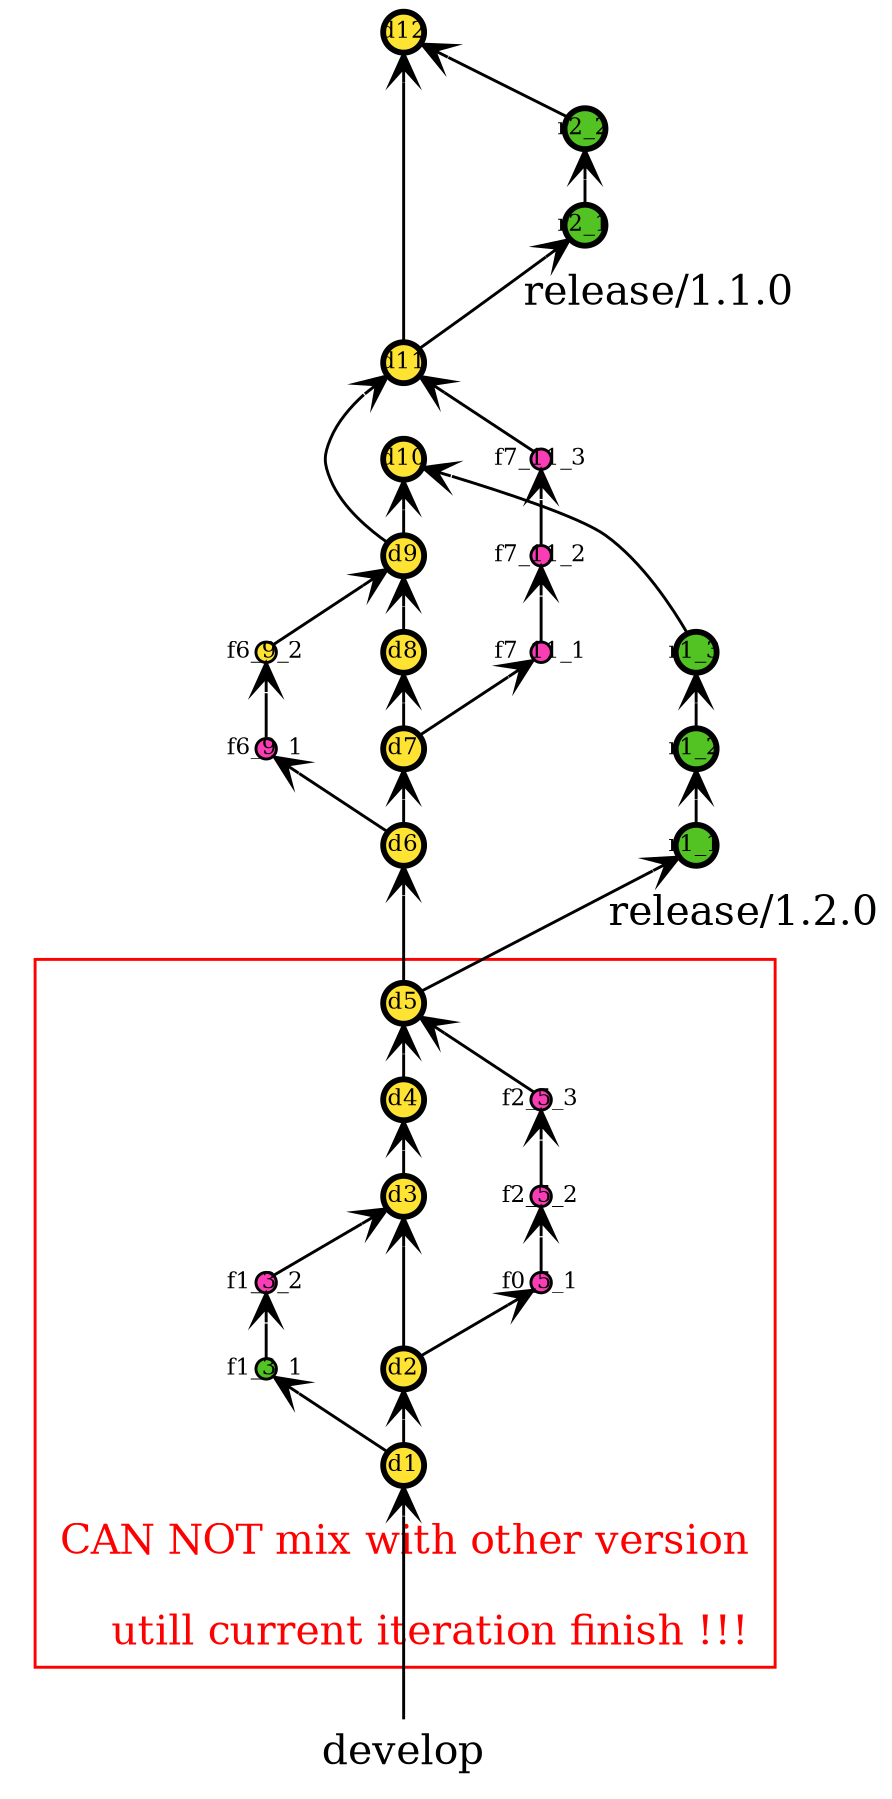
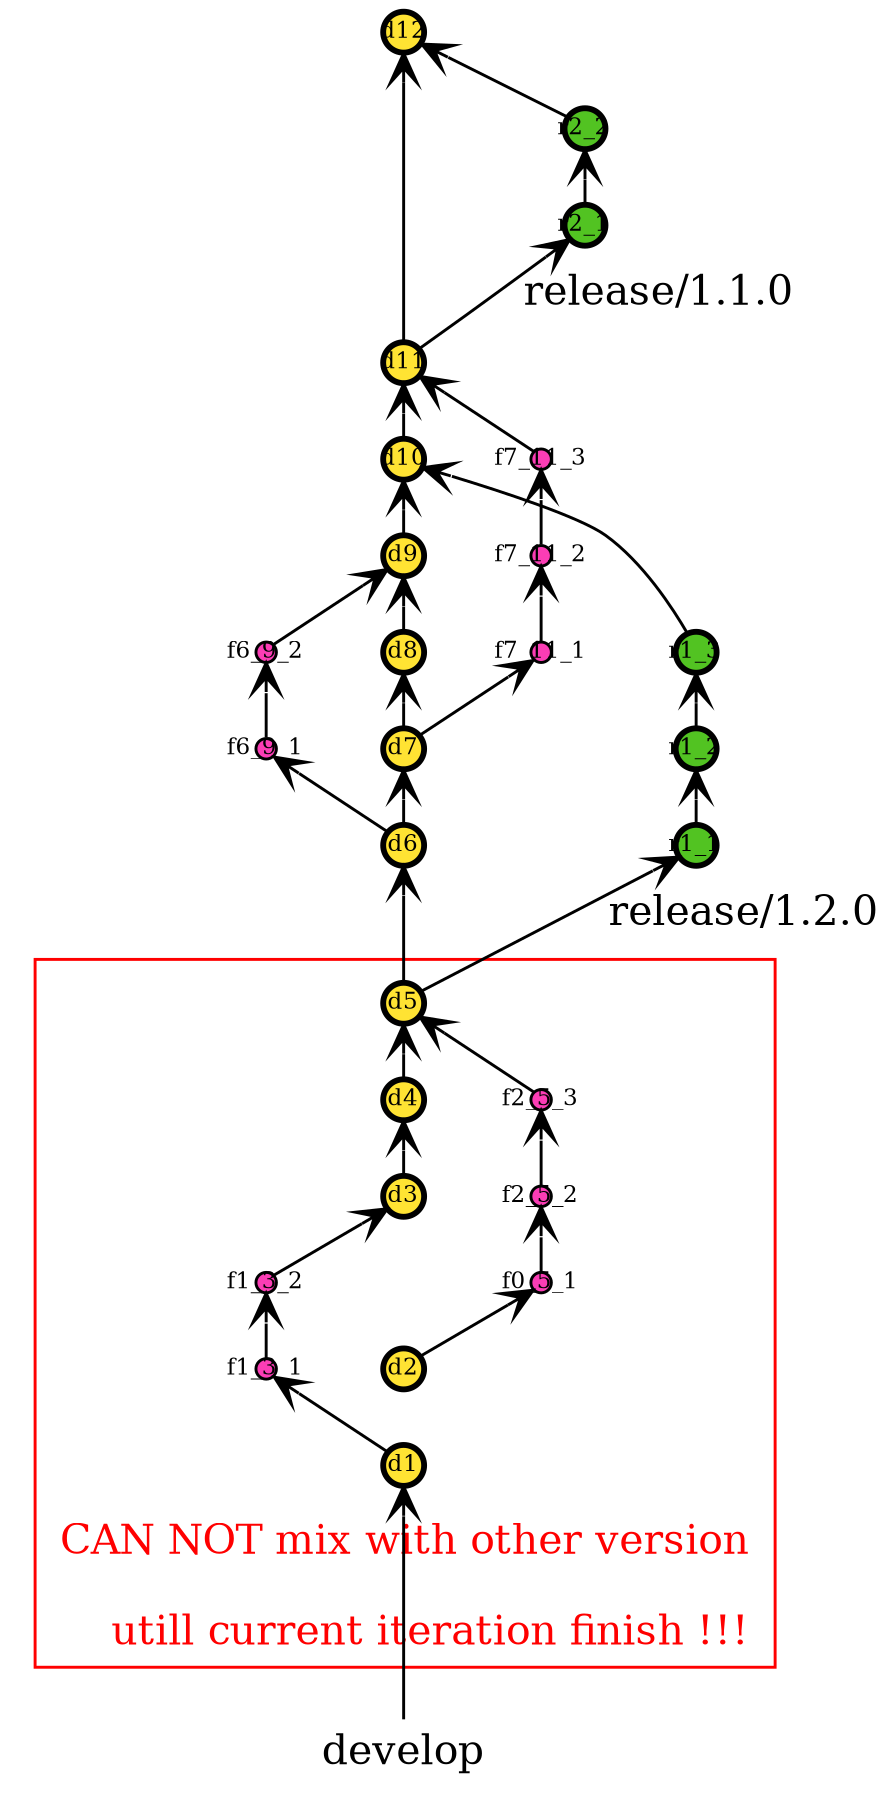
(328, 474) -> (404, 426)
(266, 652) -> (266, 652)
(404, 1298) -> none
(266, 1369) -> (266, 1369)
(404, 1432) -> none
